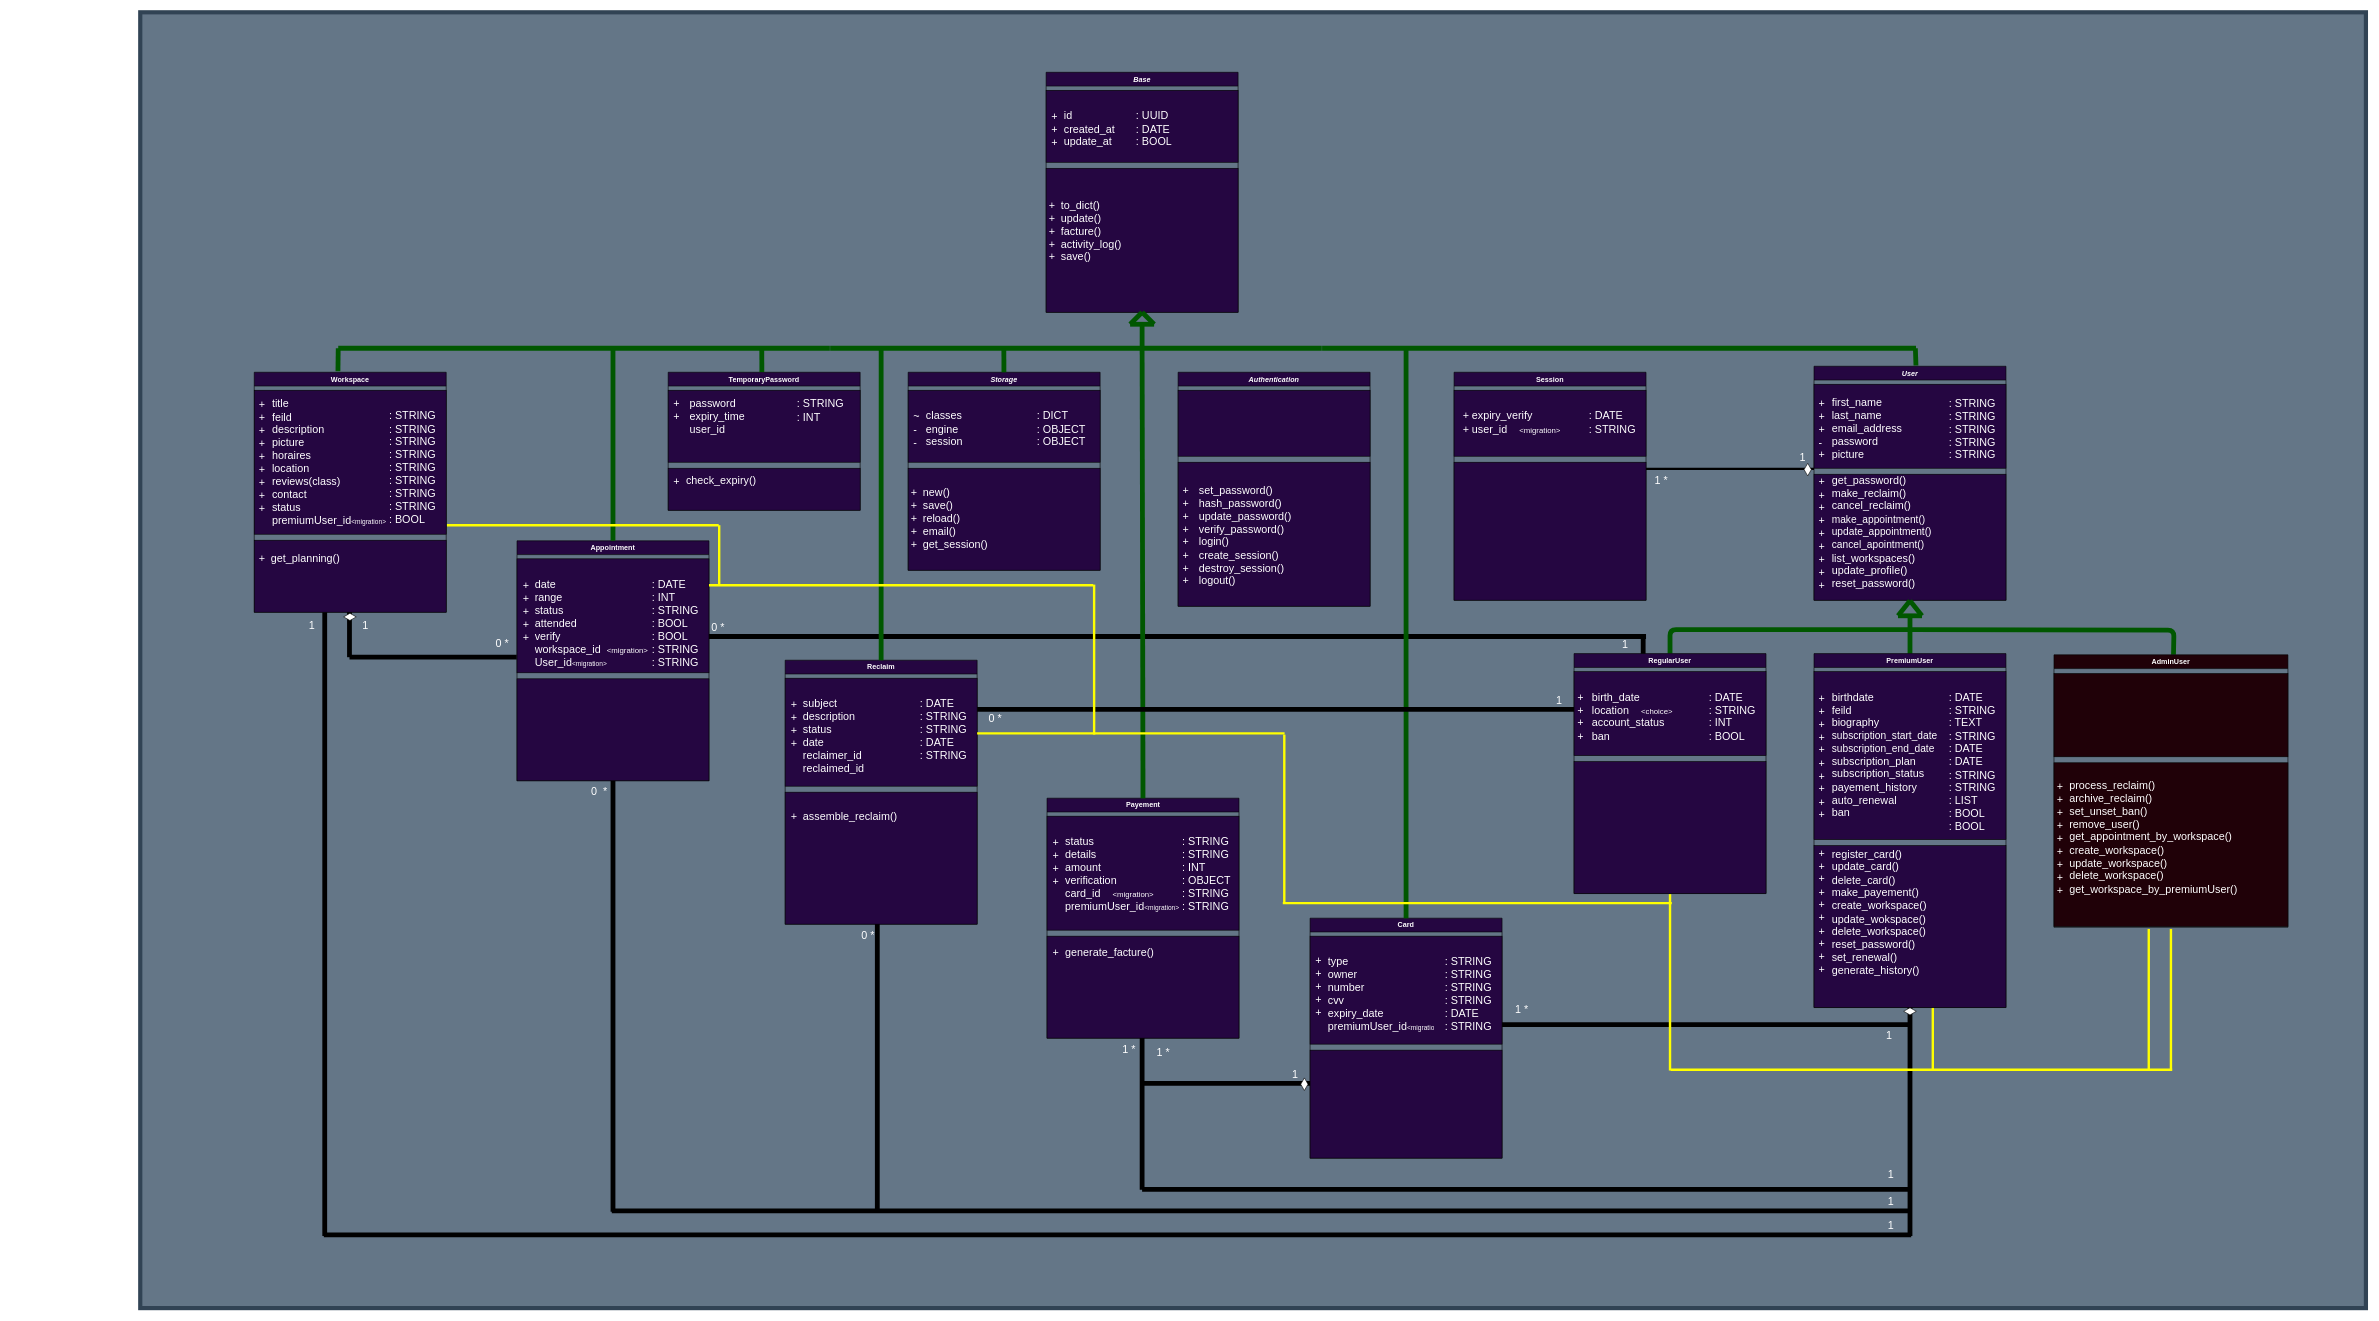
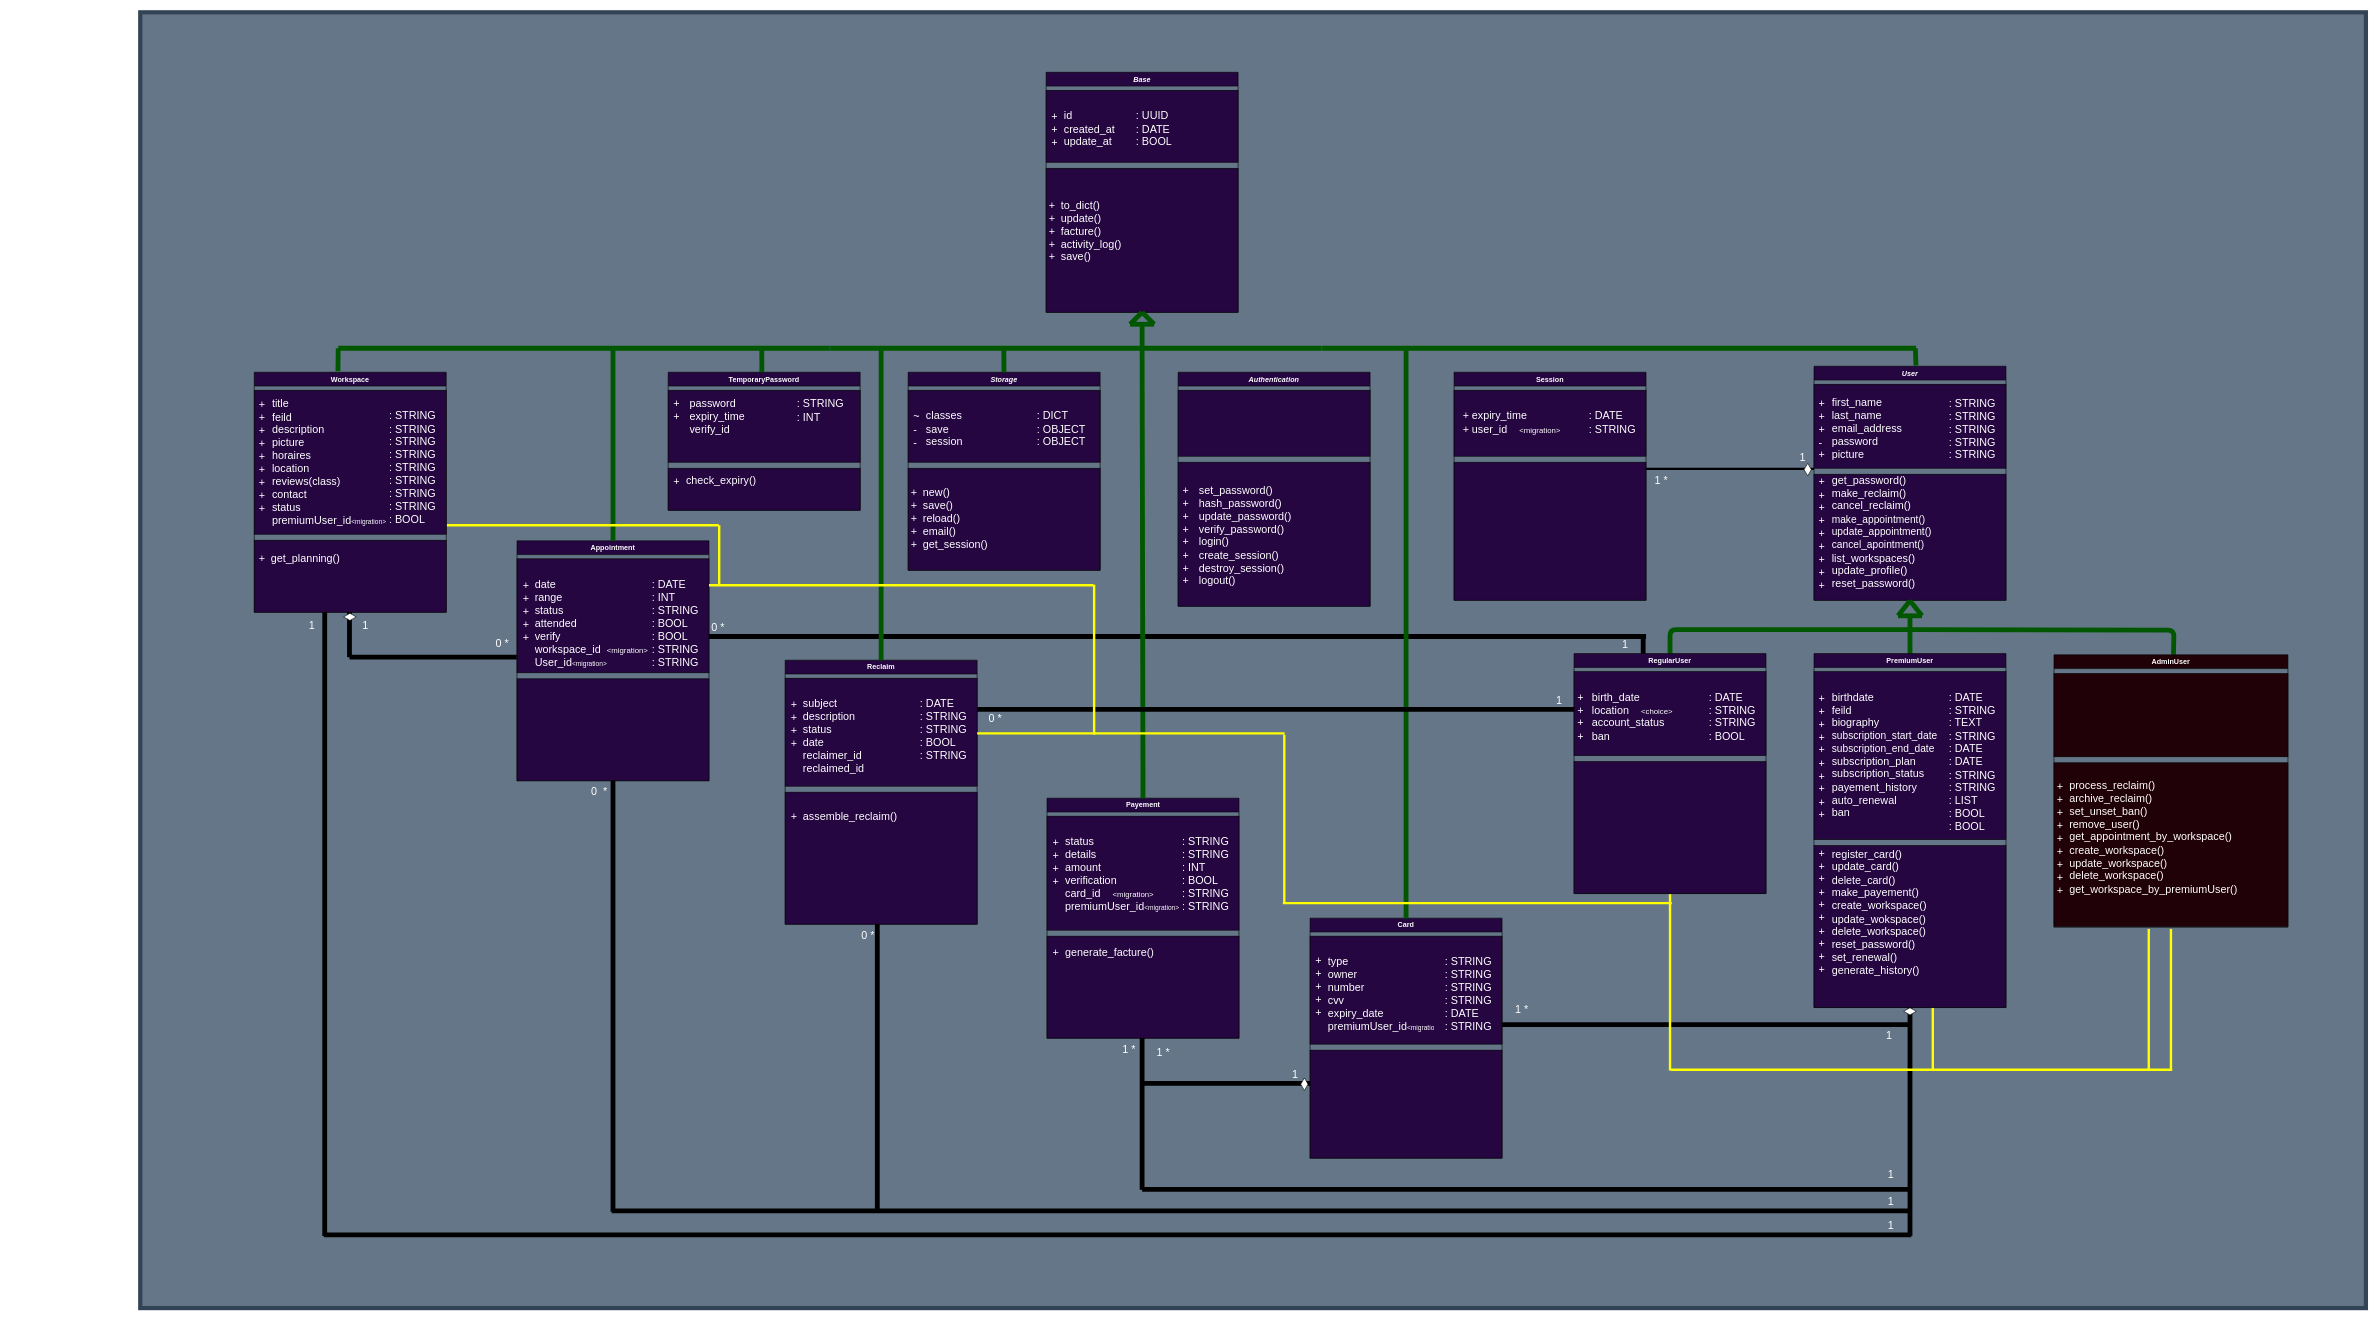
(710, 374) -> (710, 374)
(1513, 382) -> (1513, 382)
(939, 386) -> (939, 386)
(1723, 672) -> (1723, 672)
(934, 683) -> (934, 683)
(1197, 825) -> (1197, 825)
